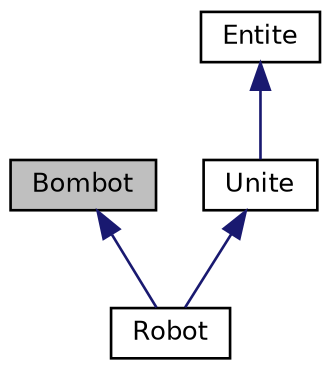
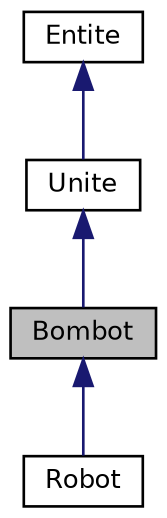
(208, 271) -> (83, 273)
